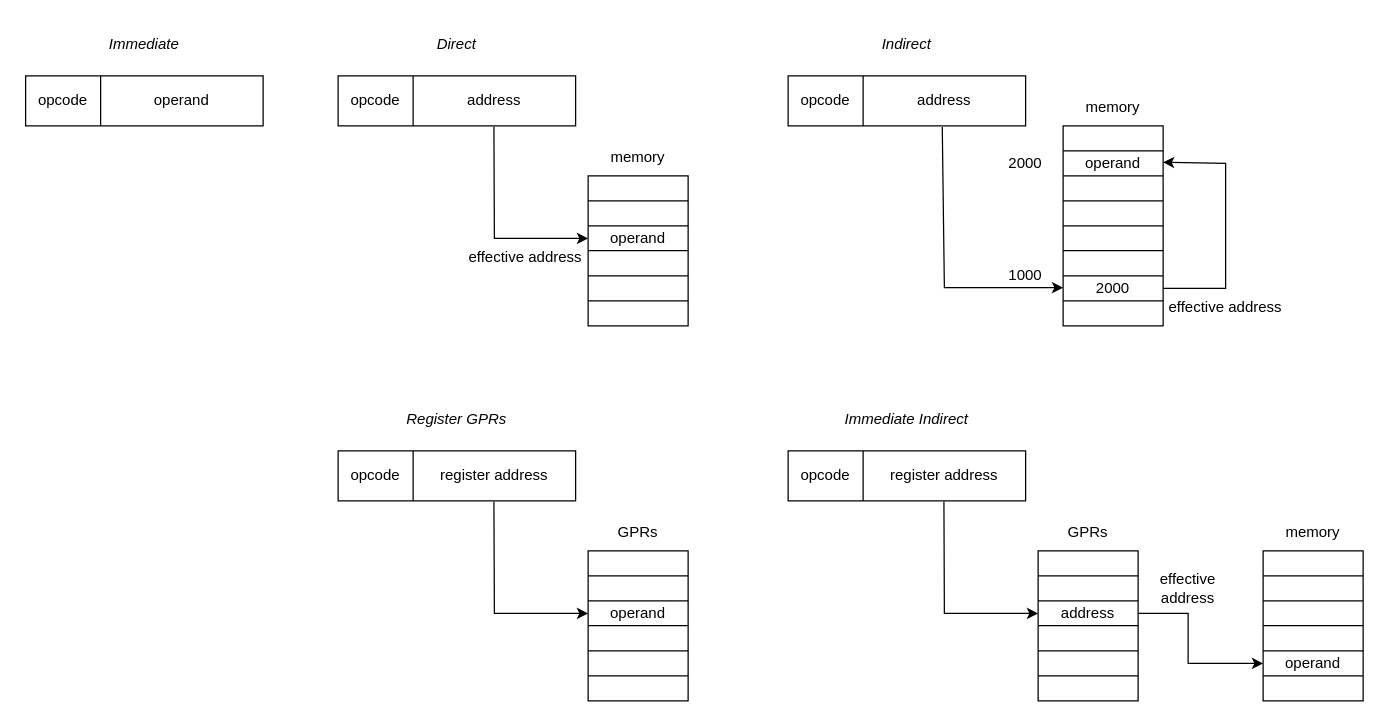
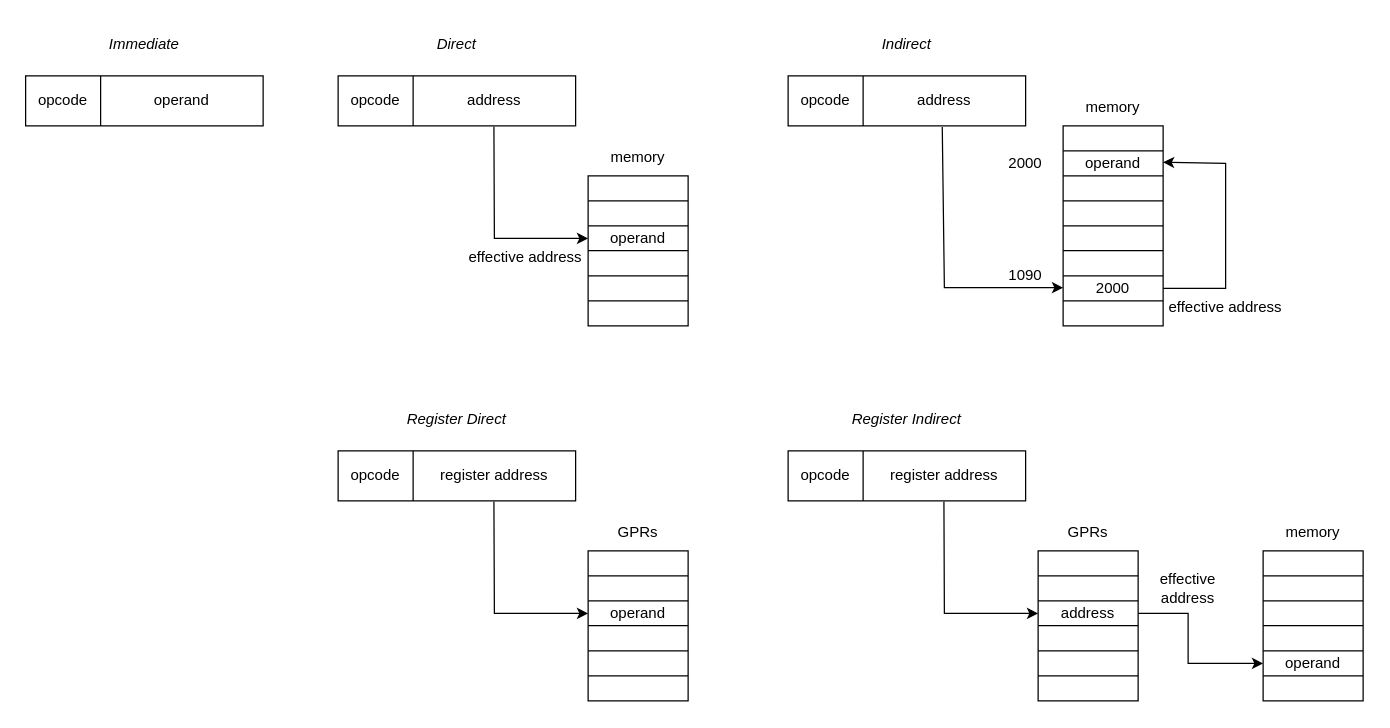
(1026, 276) -> (1026, 276)
(457, 419) -> (457, 419)
(907, 419) -> (907, 419)
